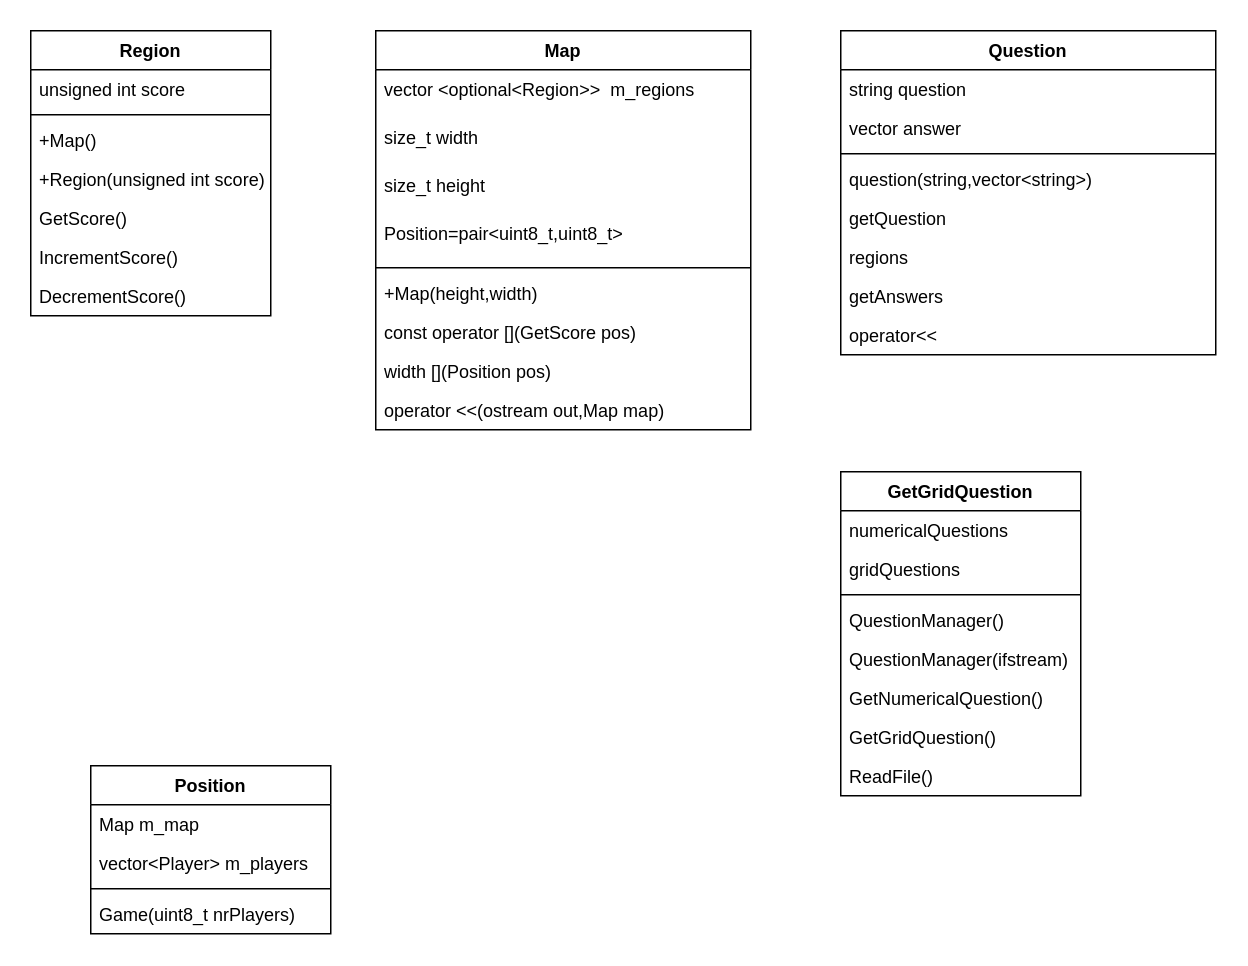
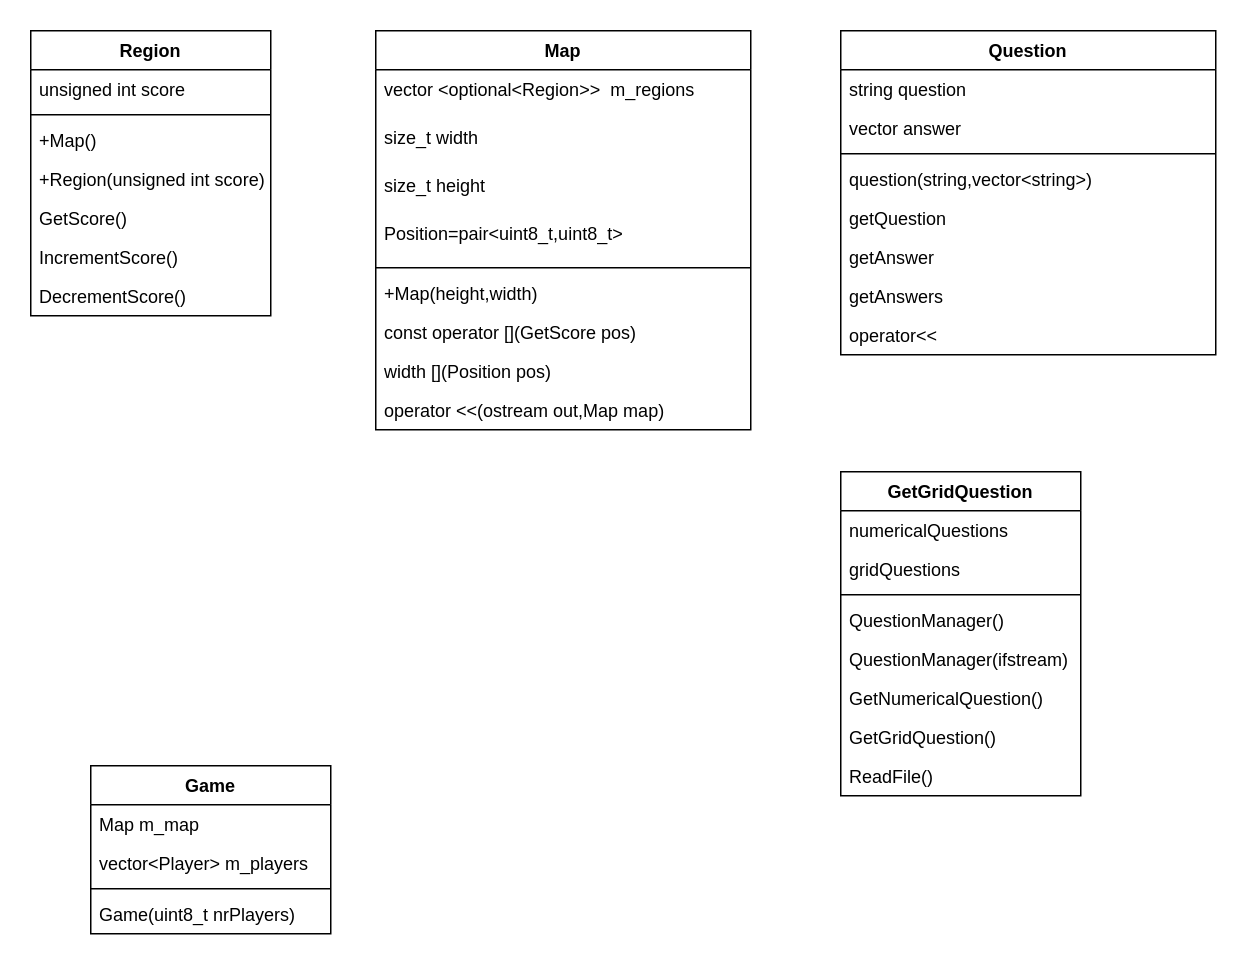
(882, 258) -> (894, 258)
(210, 786) -> (210, 786)
